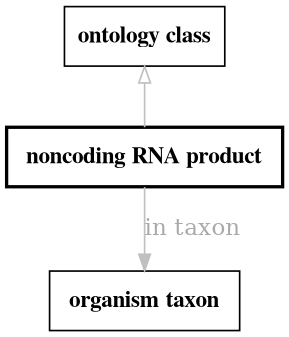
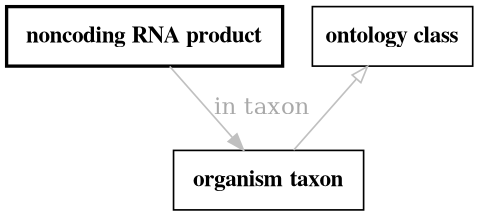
(145, 105) -> (325, 115)
